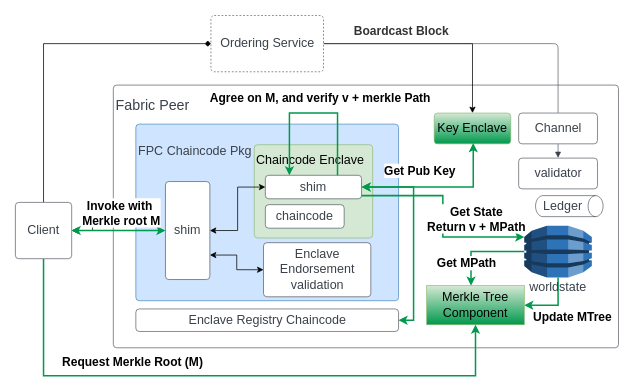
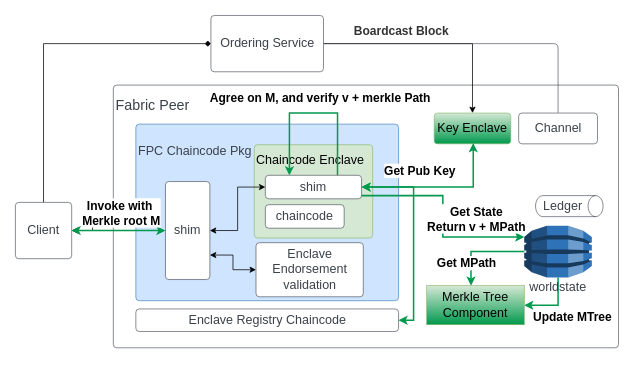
(267, 44) -> (267, 44)
(558, 151) -> none
(558, 173) -> none
(317, 269) -> (309, 269)
(223, 375) -> none
